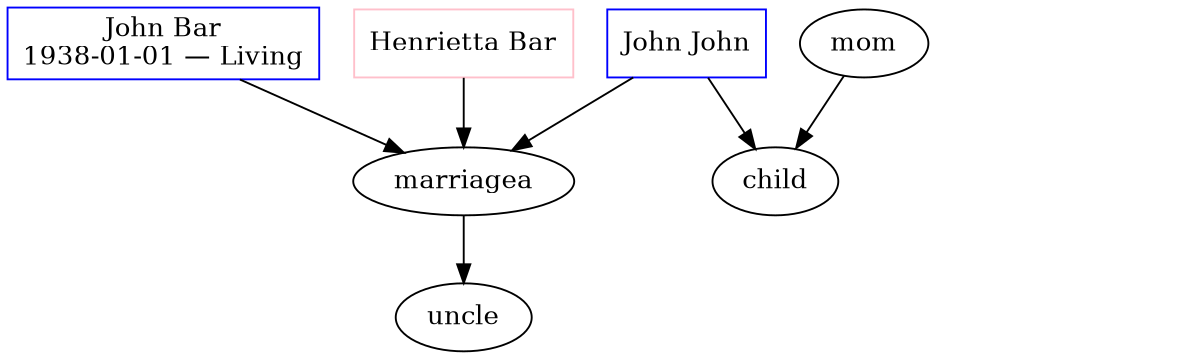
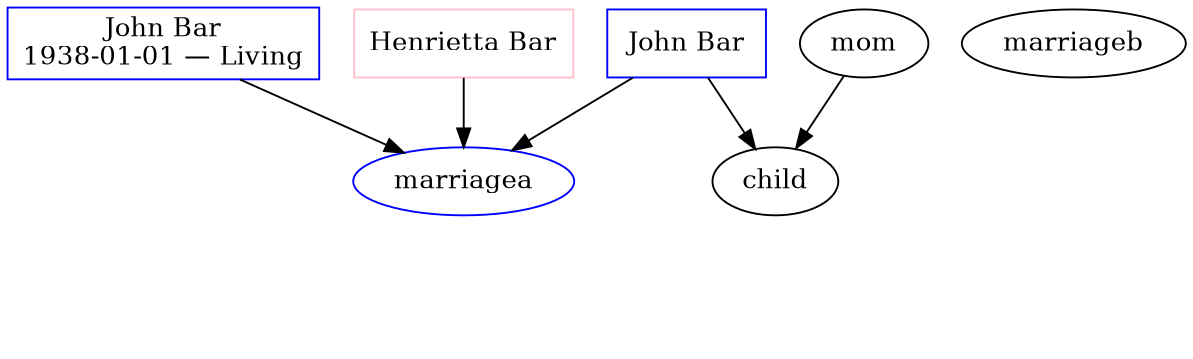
(687, 43) -> (687, 43)
none -> (1074, 43)
(464, 181) -> (464, 181)
(464, 317) -> none
